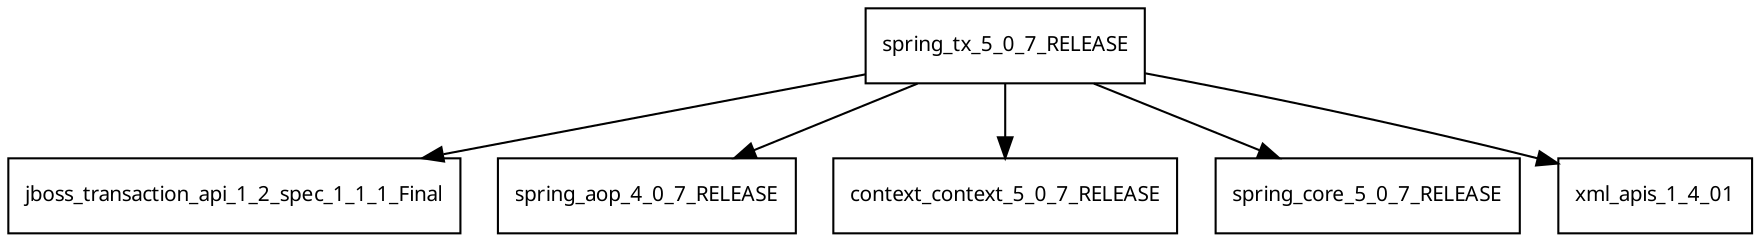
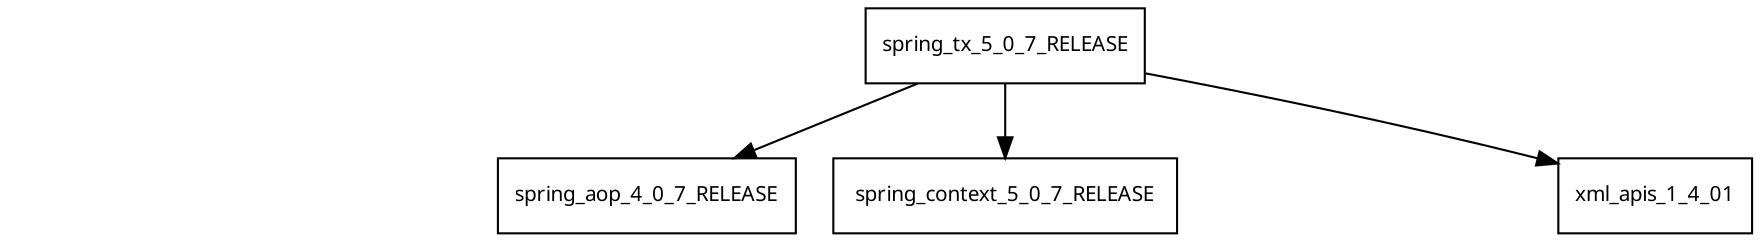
(234, 196) -> none
(1005, 196) -> (1005, 196)
(1368, 196) -> none
